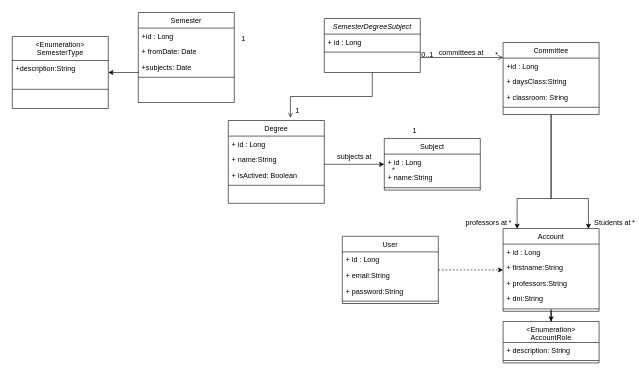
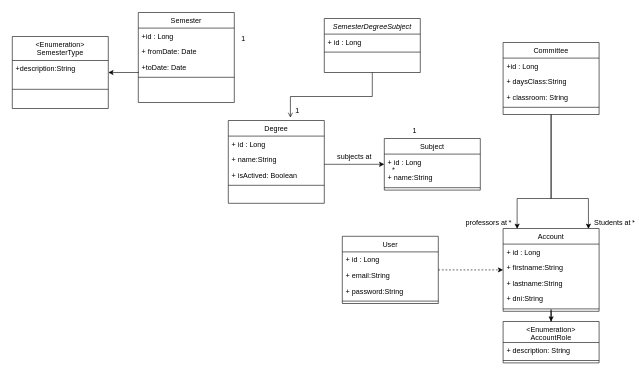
(462, 57) -> none
(170, 67) -> (166, 67)
(543, 283) -> (538, 283)
